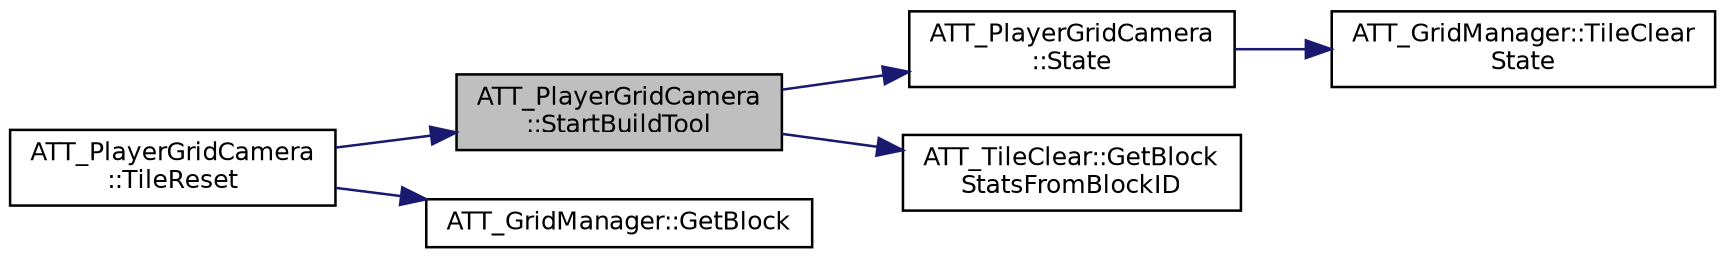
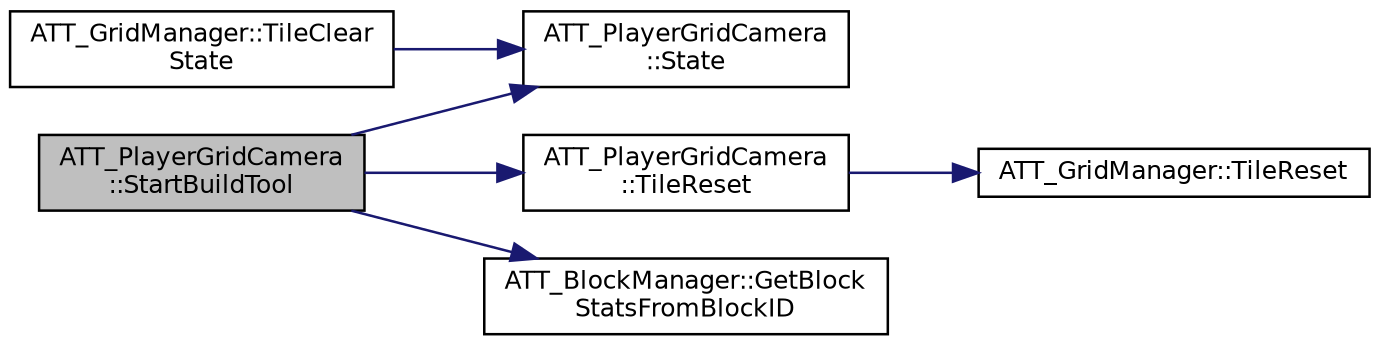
(1271, 49) -> (446, 49)
(383, 142) -> (431, 173)
(1072, 173) -> (686, 296)
(619, 223) -> (1174, 173)
